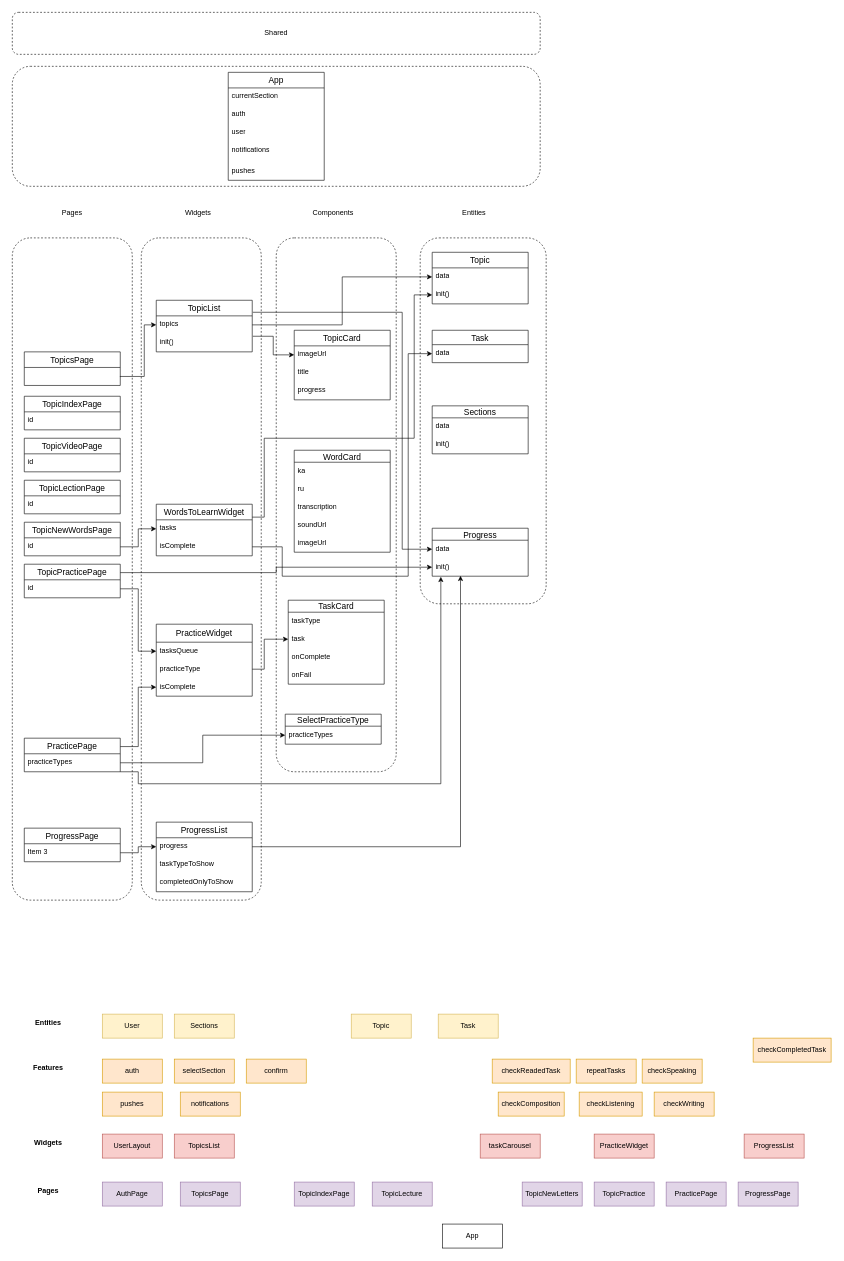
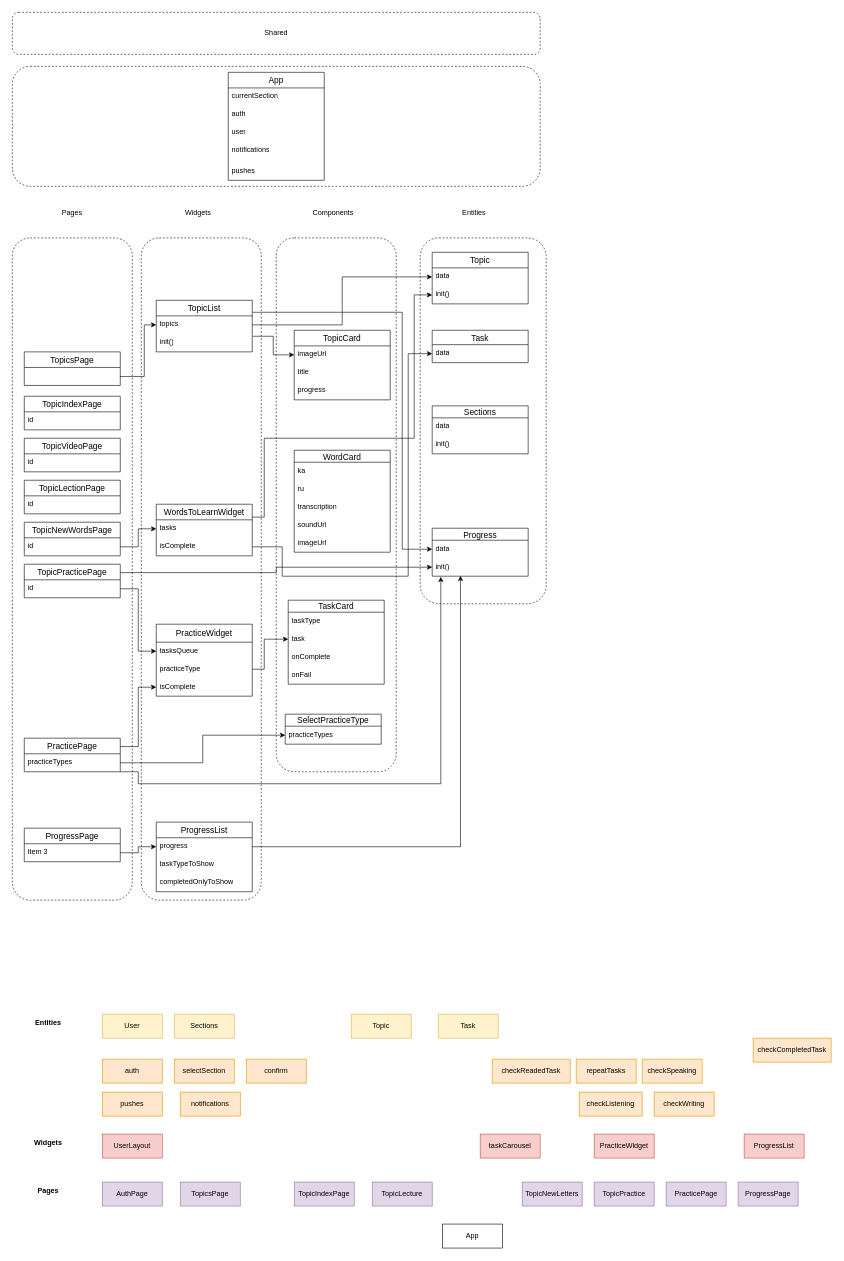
(48, 1068) -> none
(531, 1104) -> none
(204, 1146) -> none
